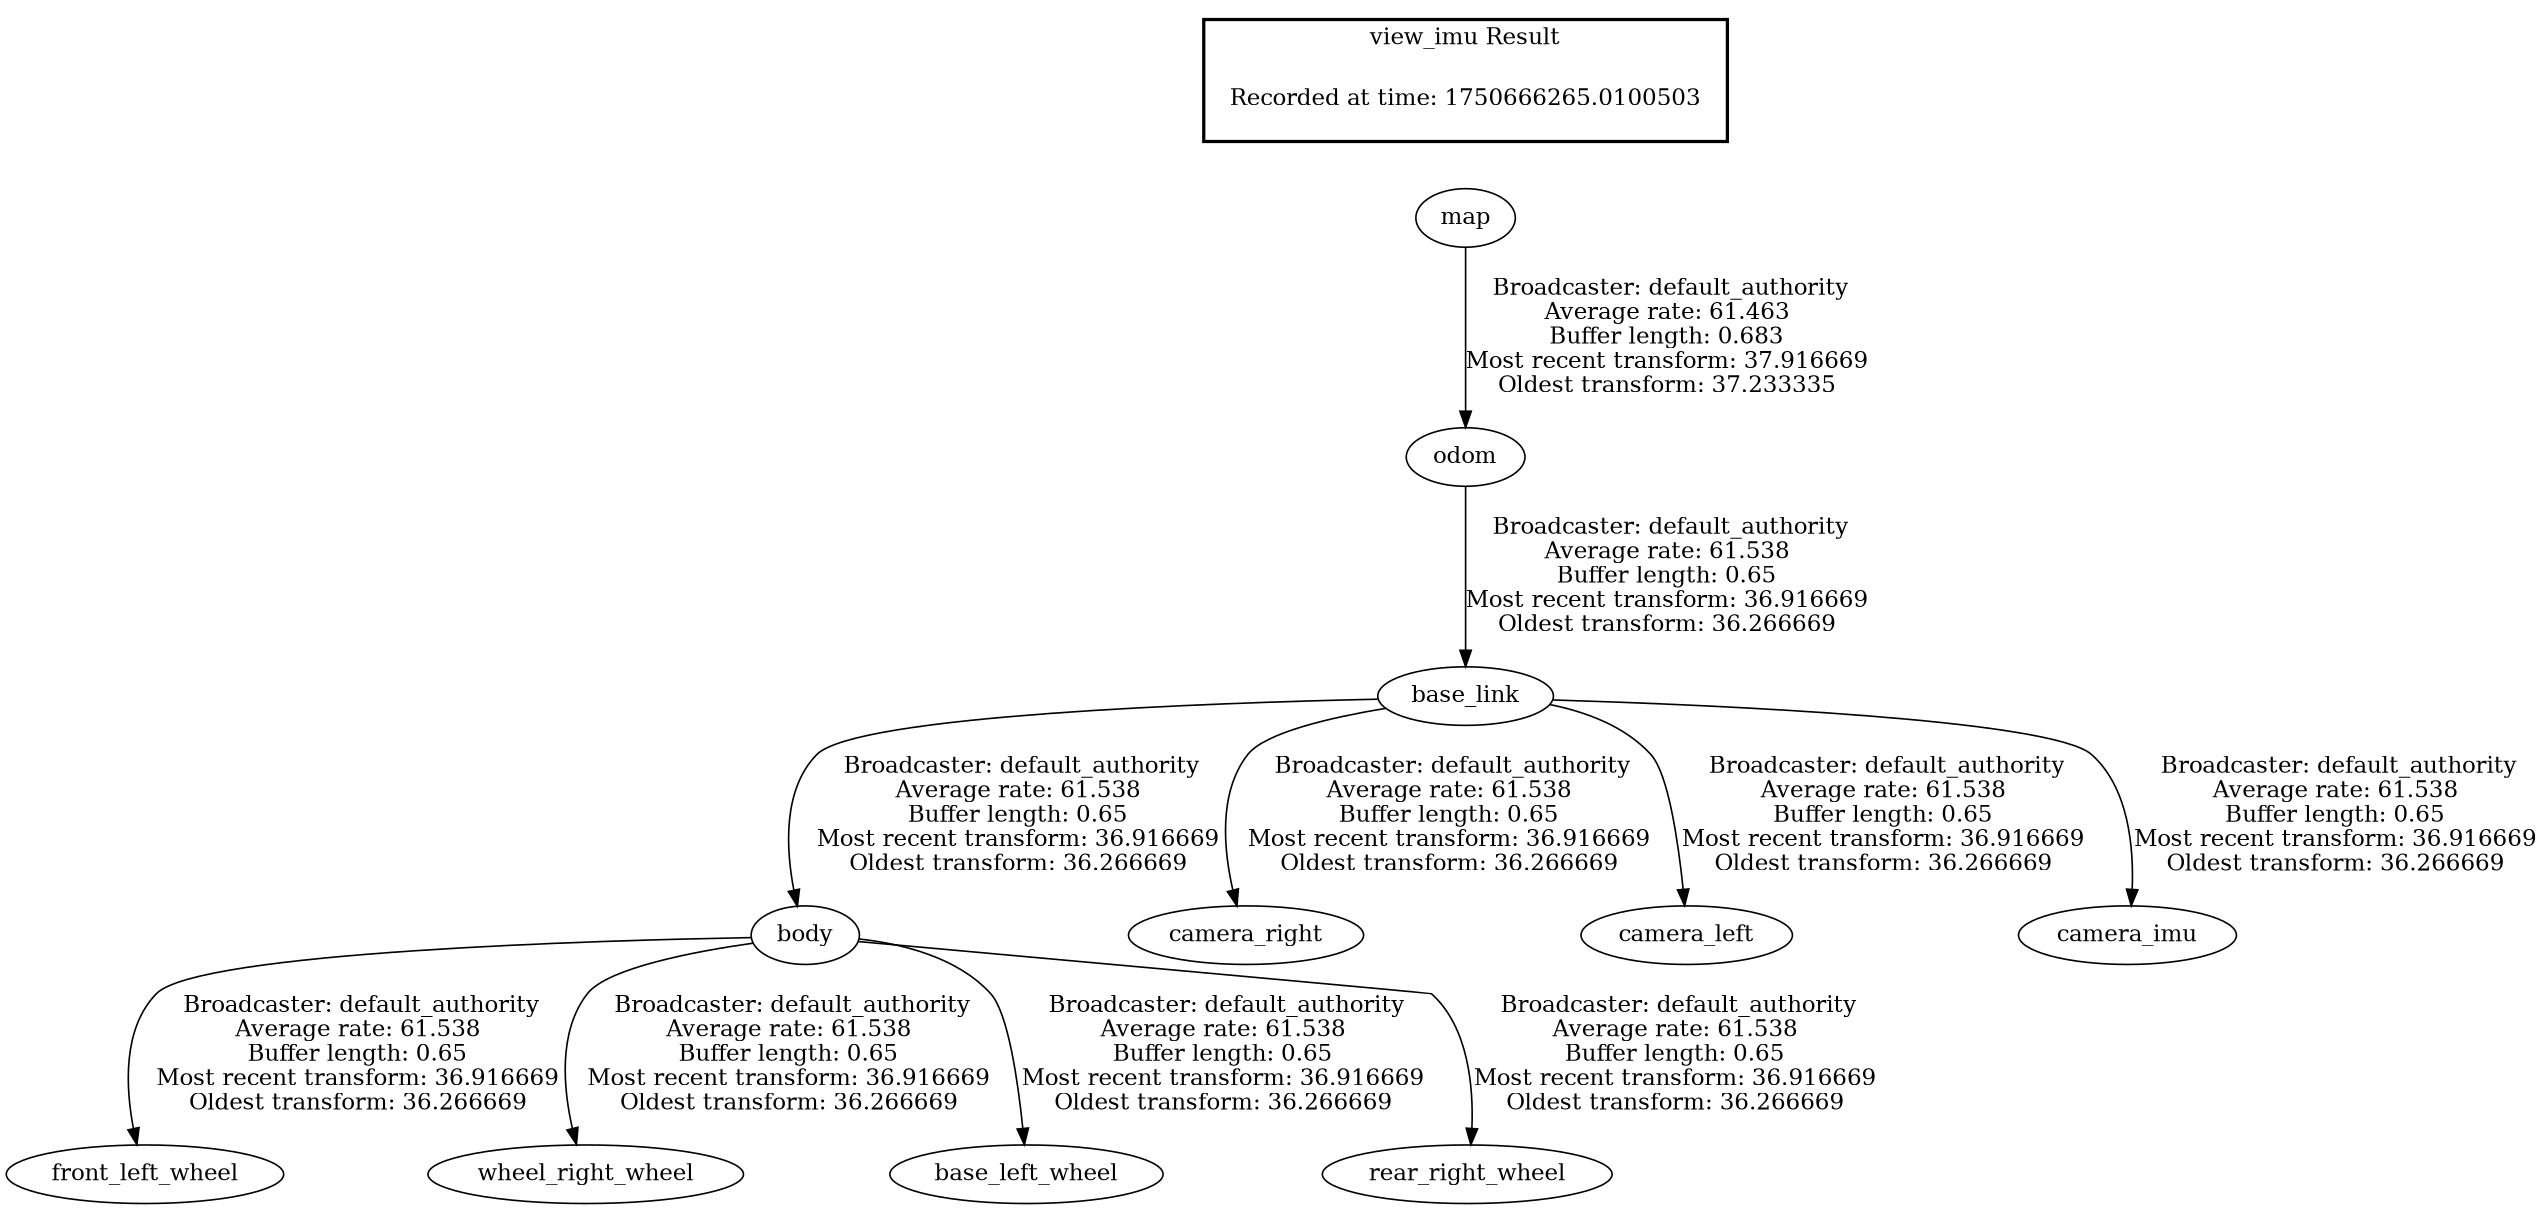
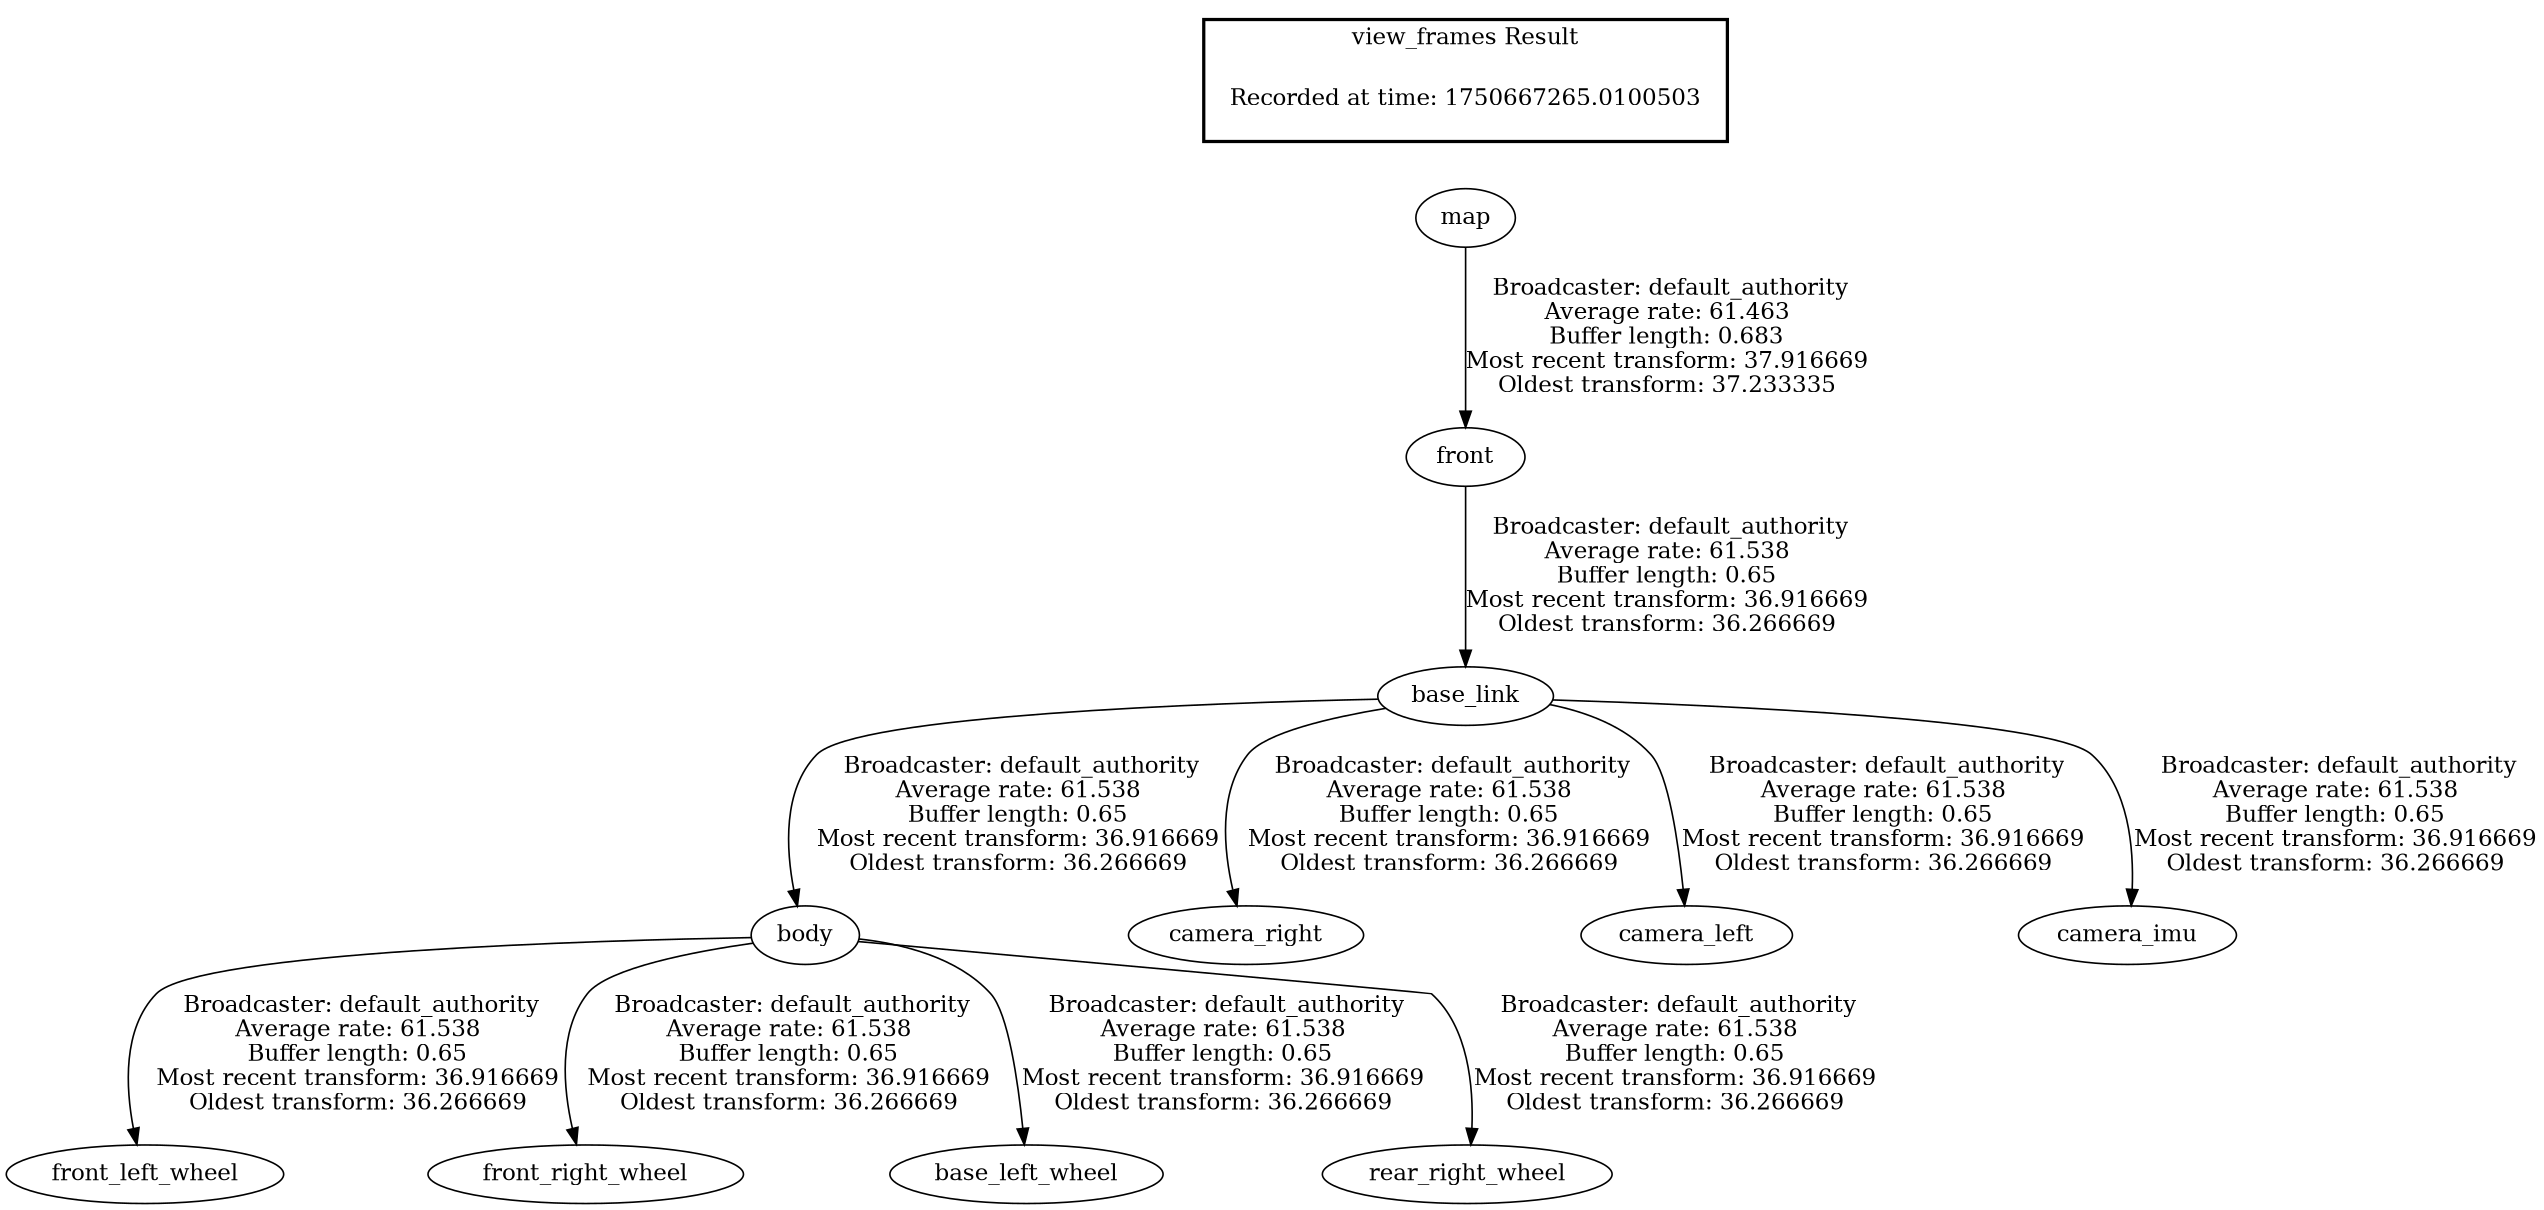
(1466, 38) -> (1466, 38)
(1466, 99) -> (1466, 99)
(1466, 457) -> (1466, 457)
(586, 1174) -> (586, 1174)
